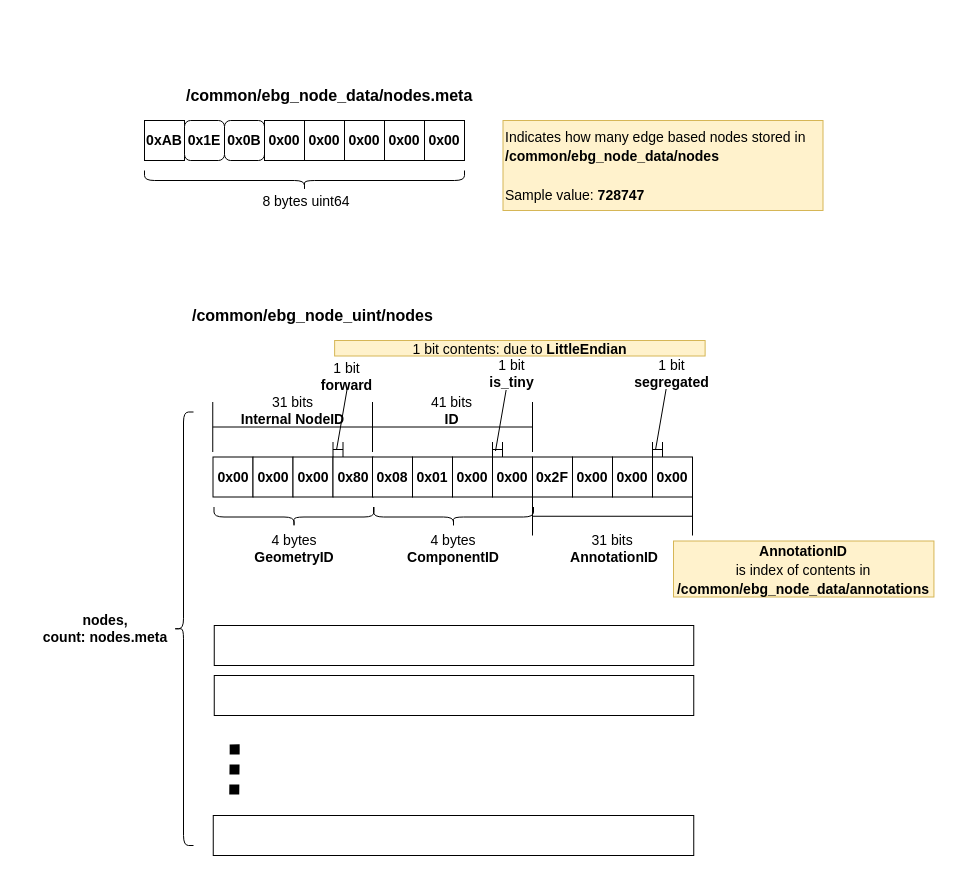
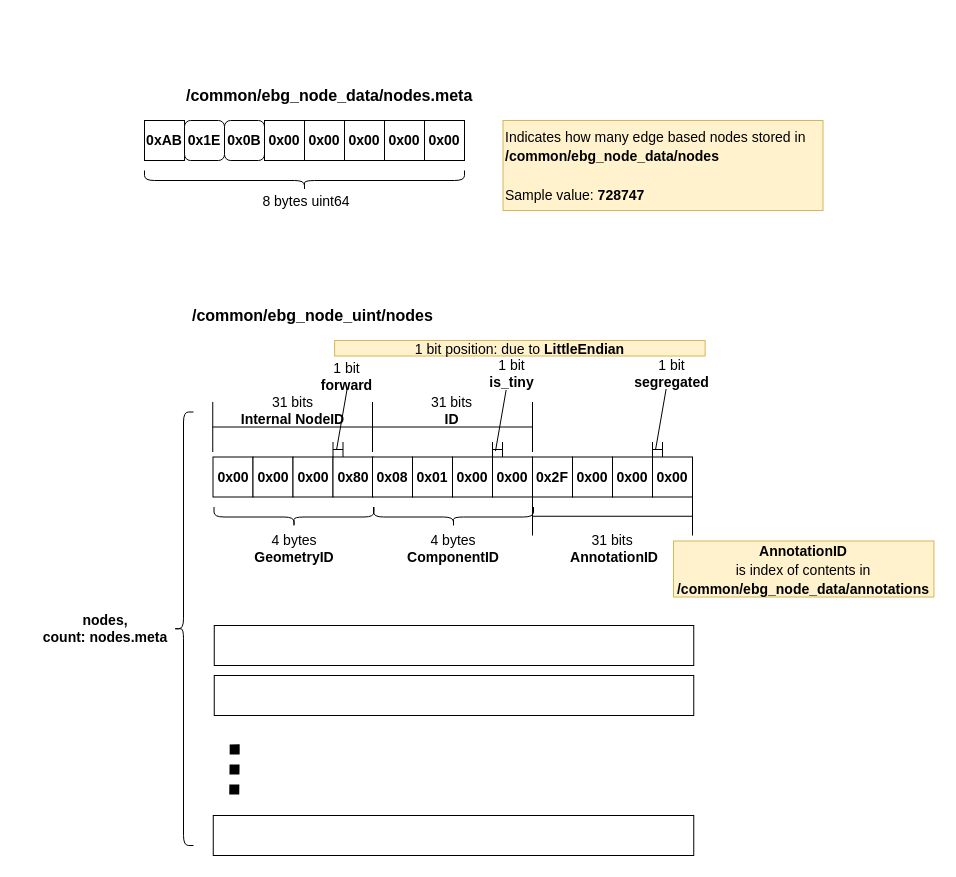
(520, 349) -> (520, 349)
(452, 411) -> (452, 411)
